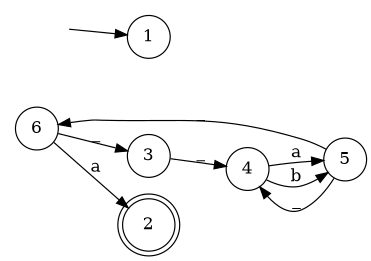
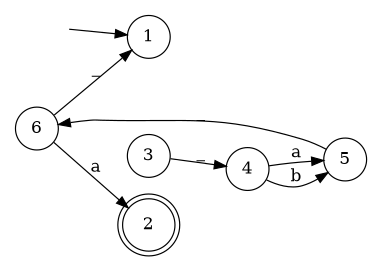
(87, 141) -> (88, 87)
(304, 208) -> none
